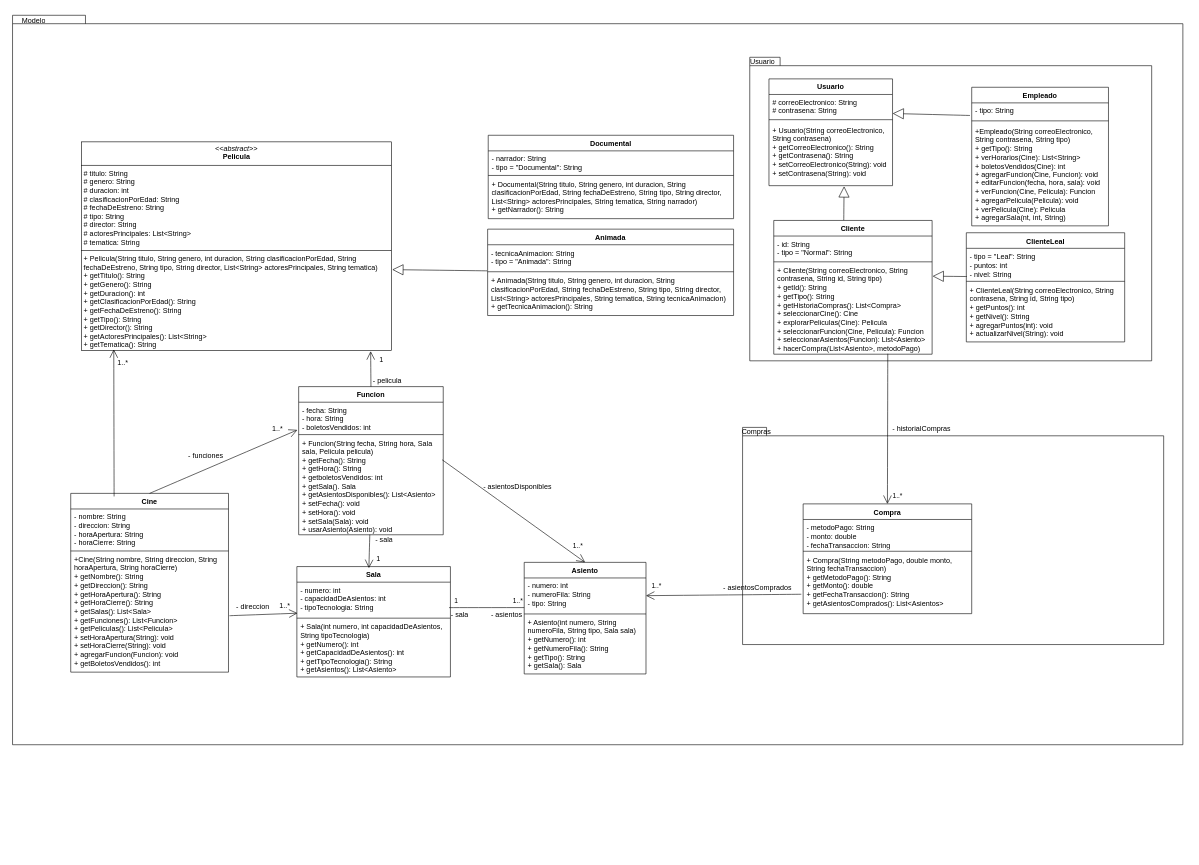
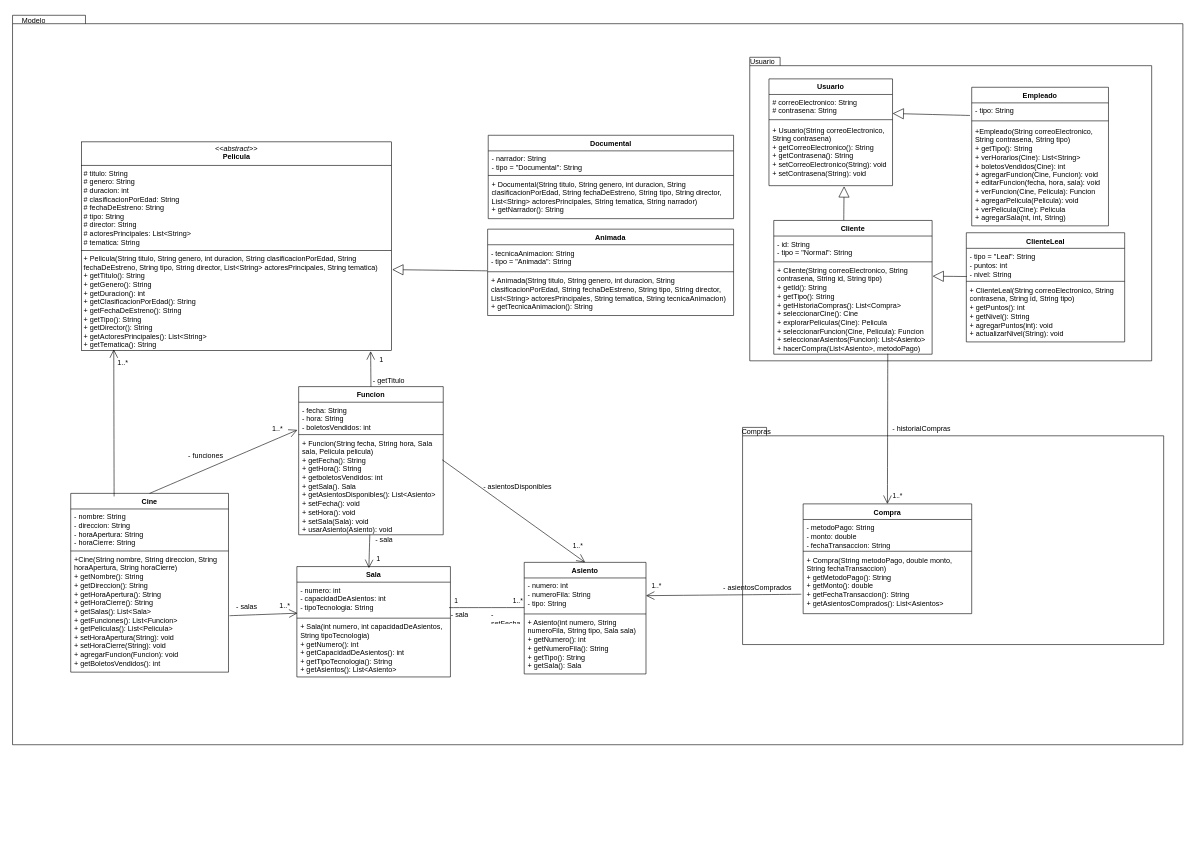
(389, 381) -> (392, 381)
(255, 607) -> (248, 607)
(508, 620) -> (508, 620)
